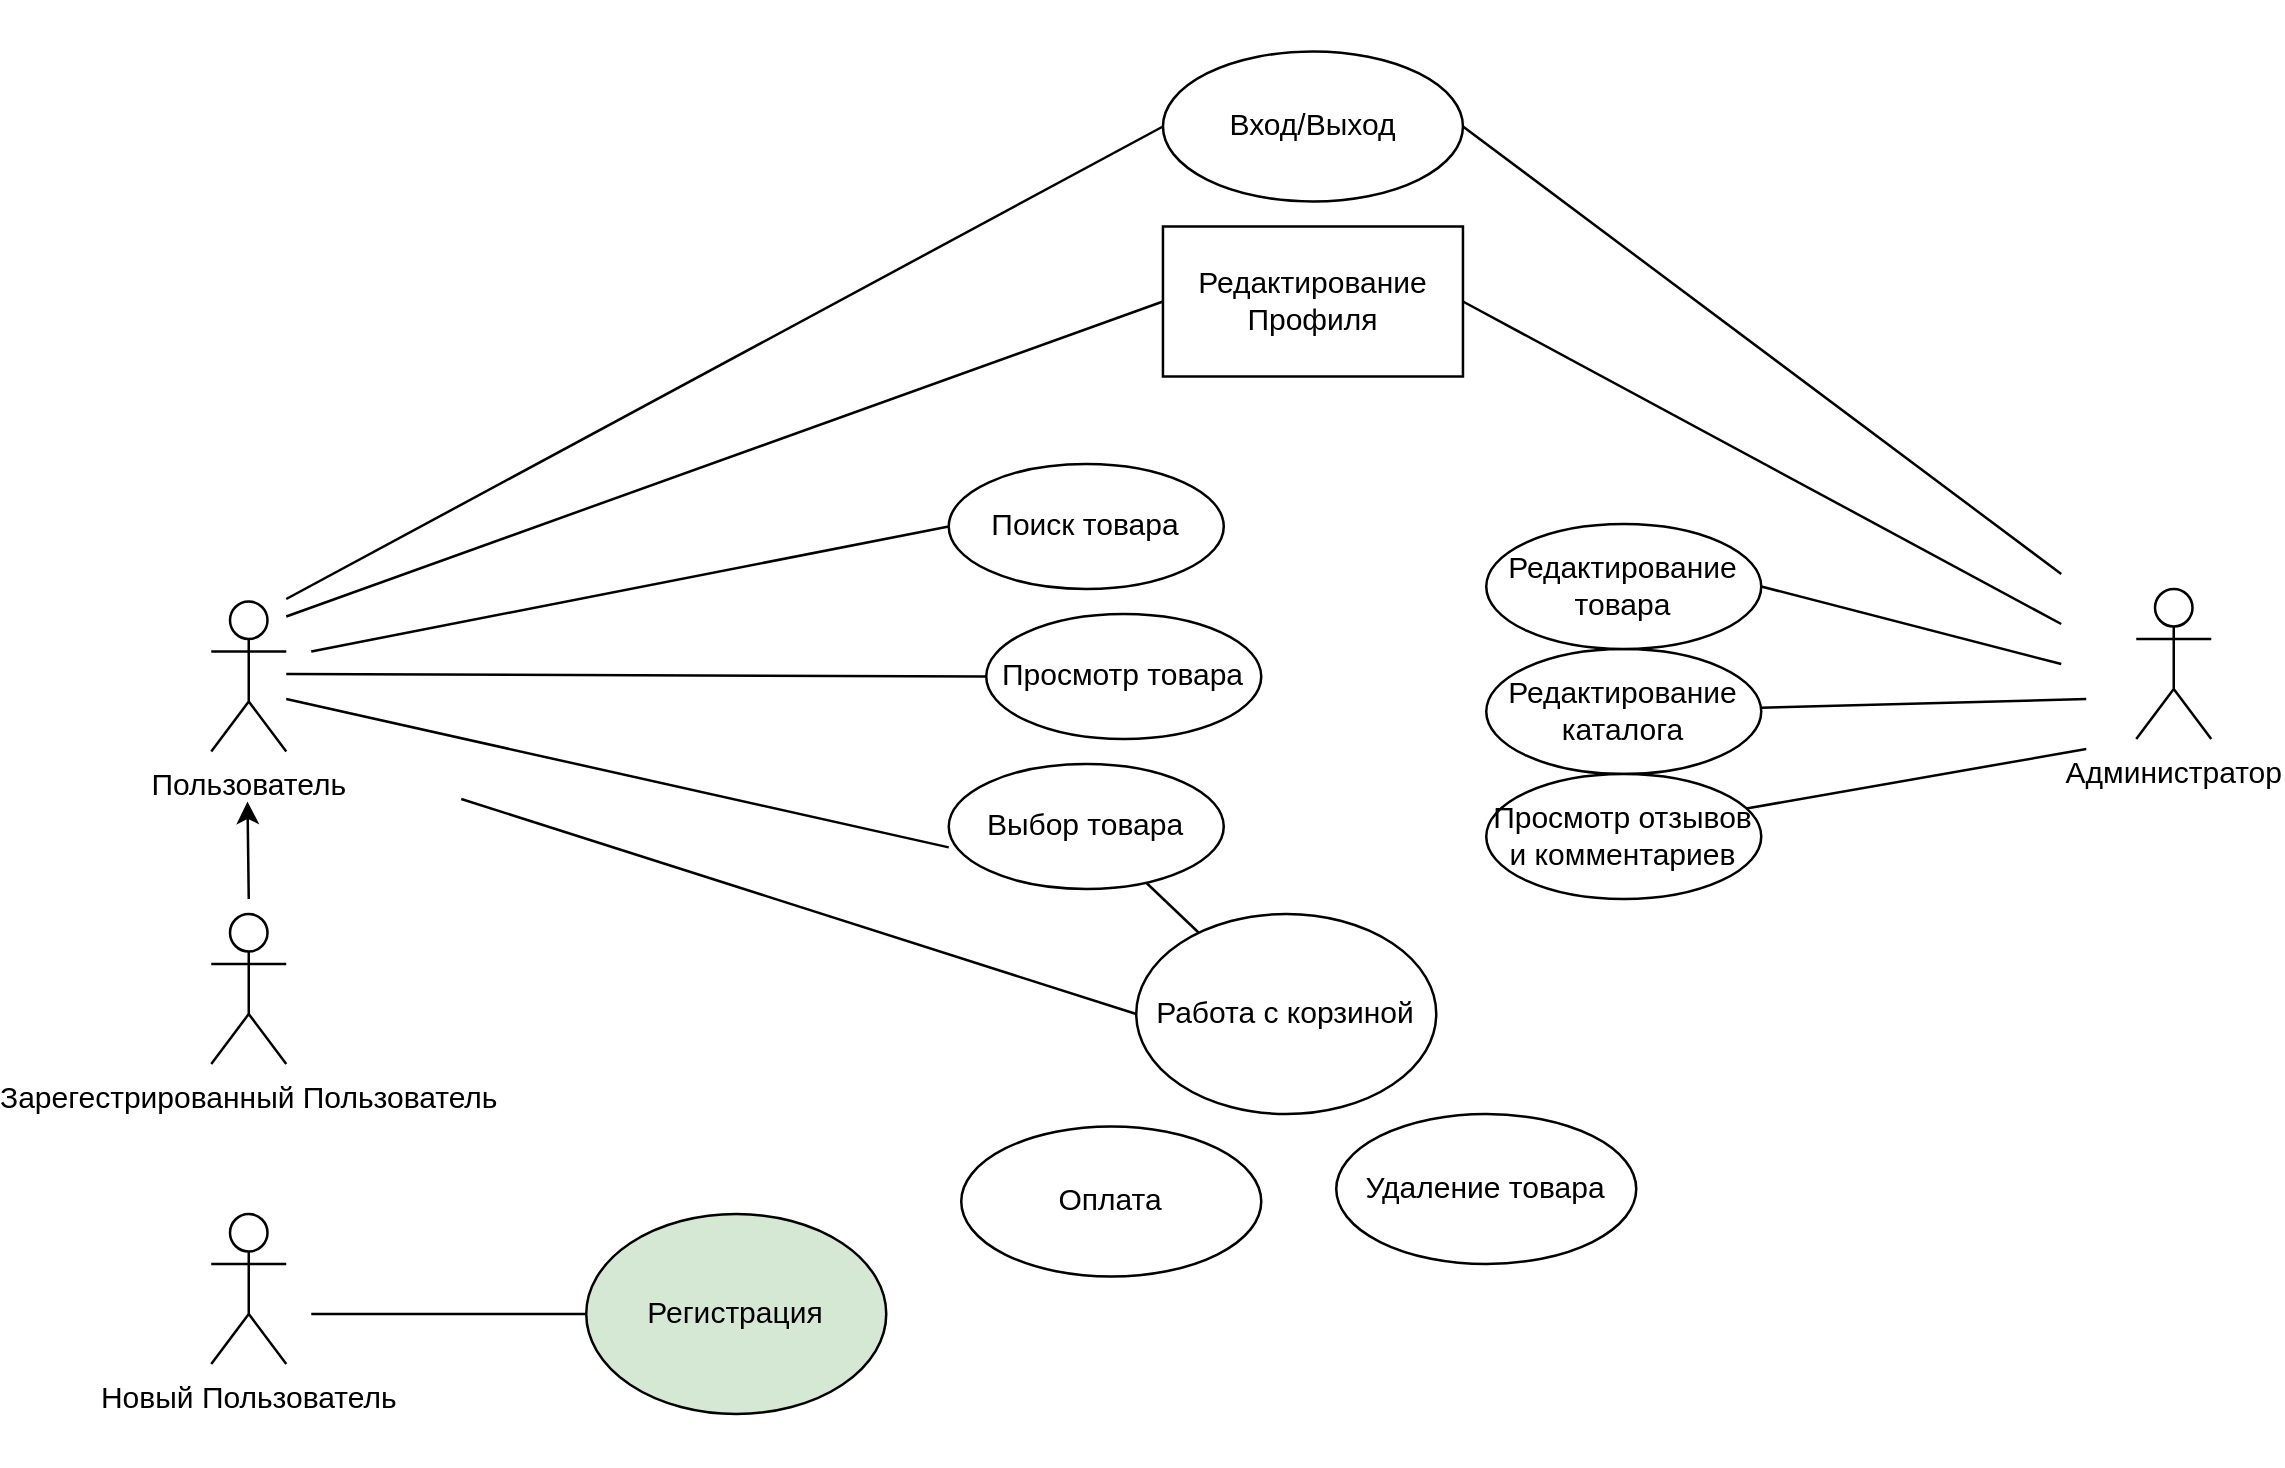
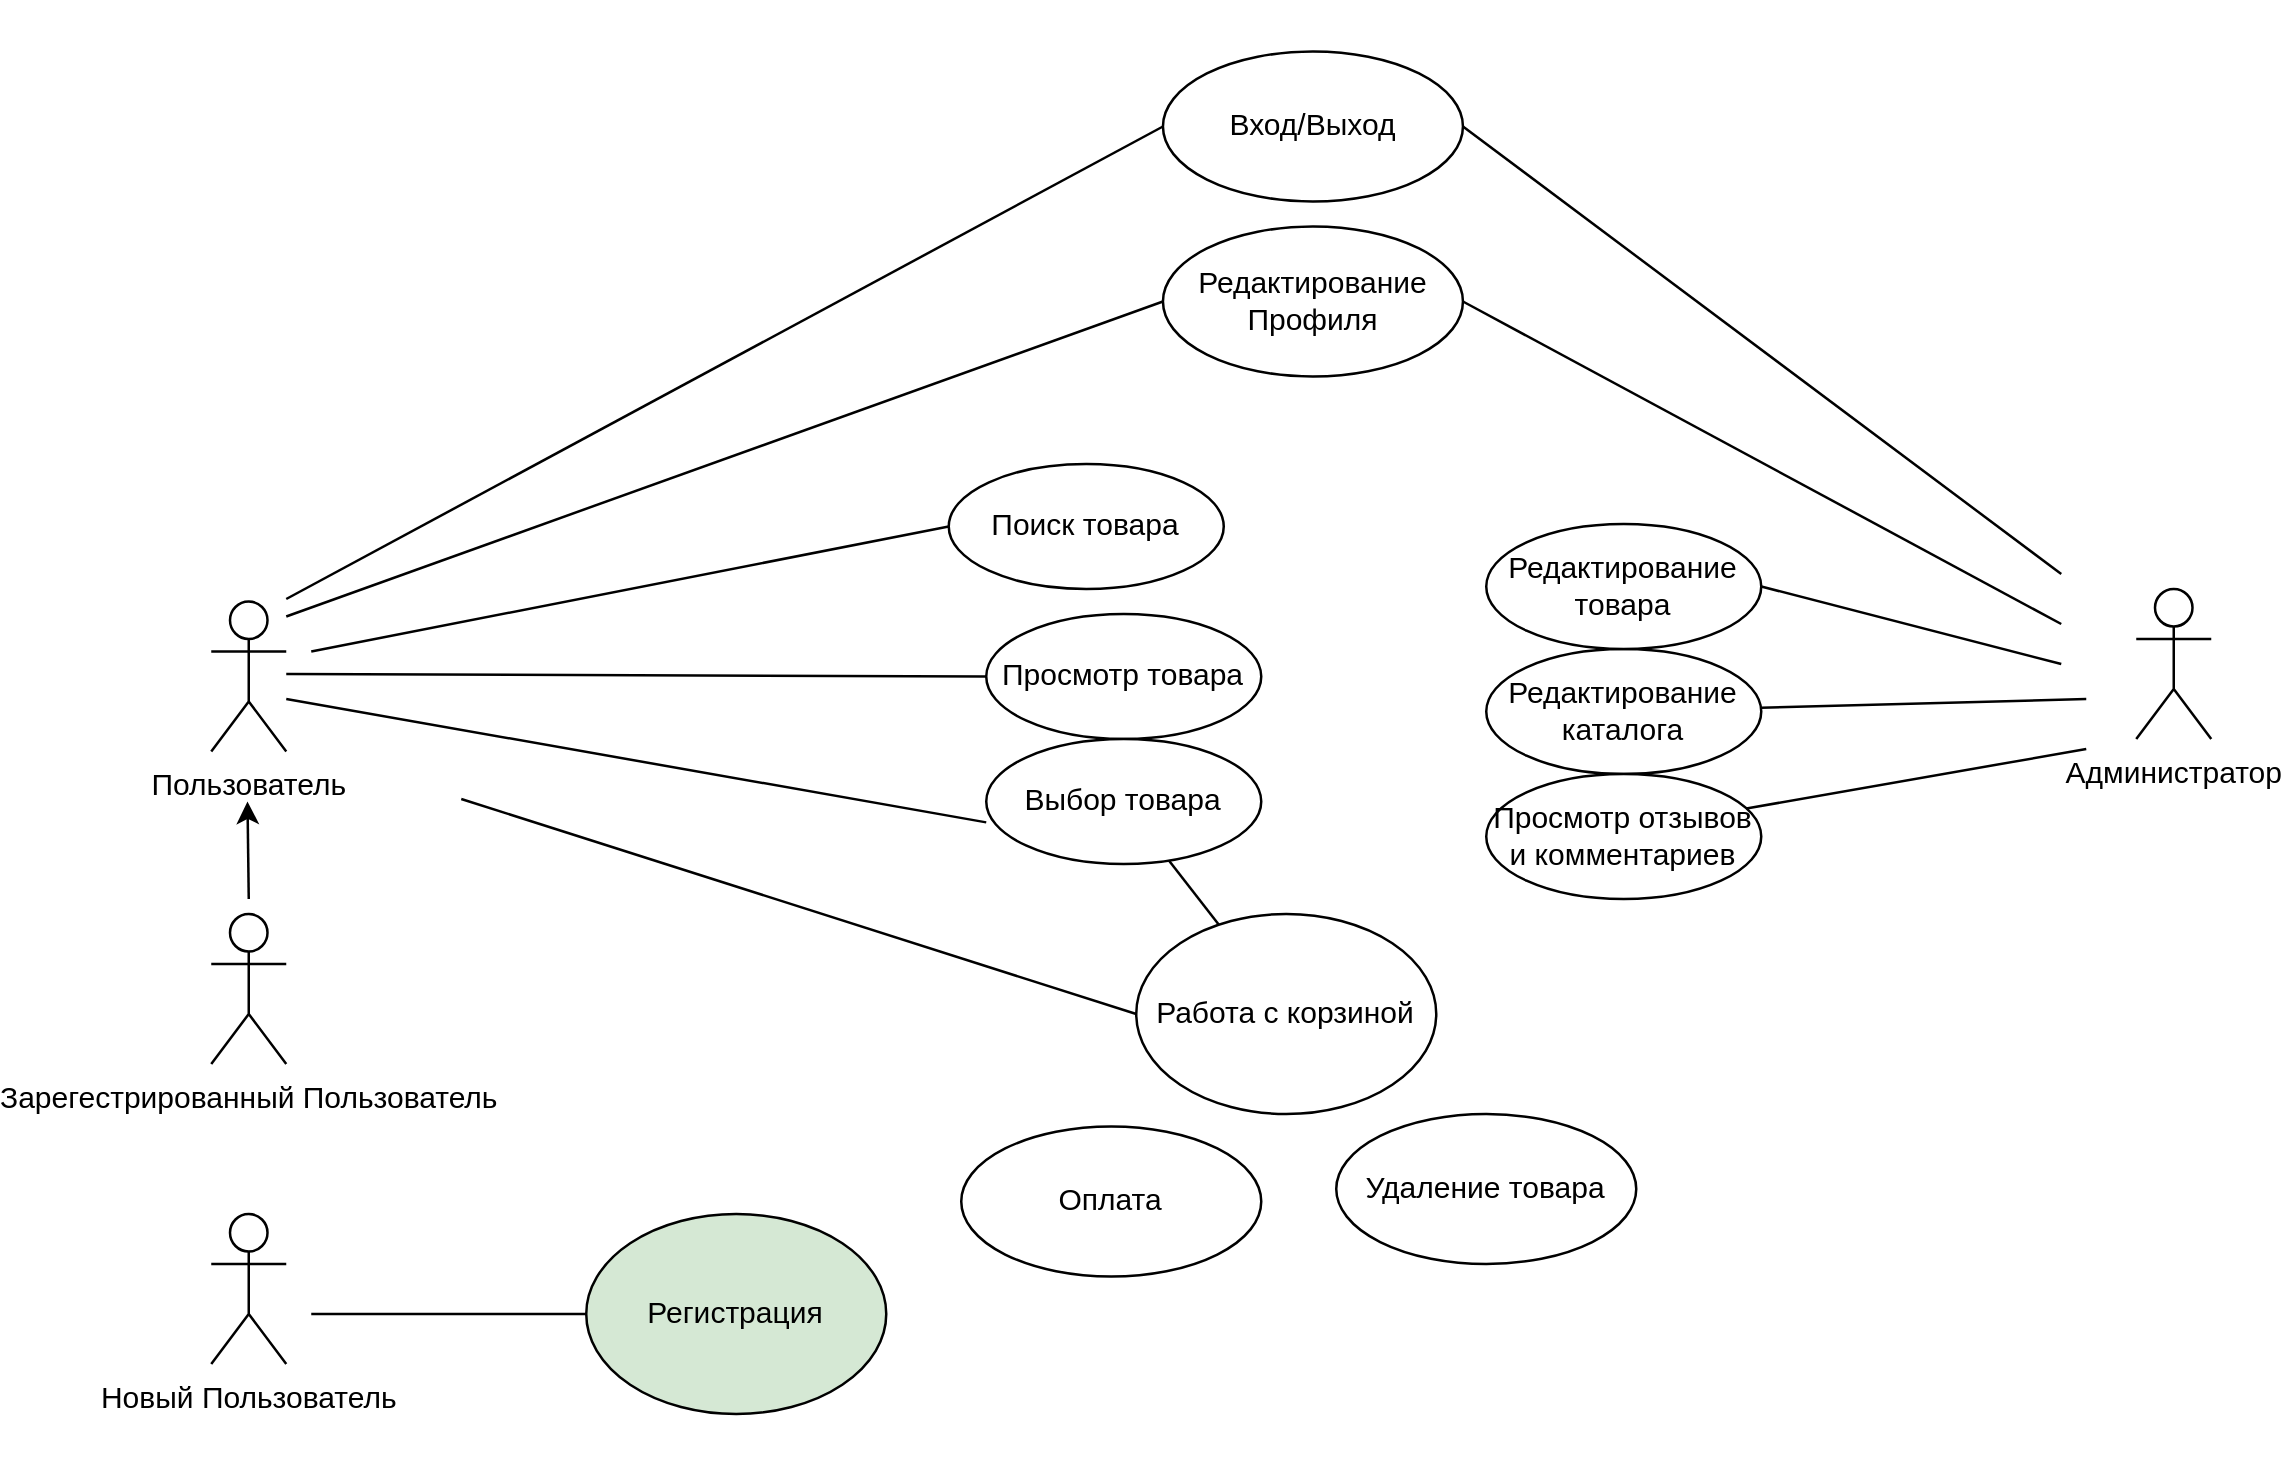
(1313, 301) -> (1313, 301)
(1086, 826) -> (1124, 801)
